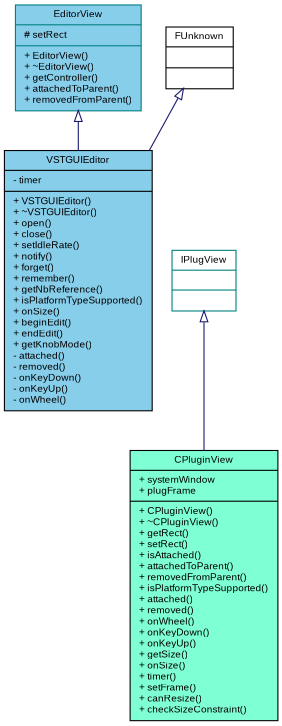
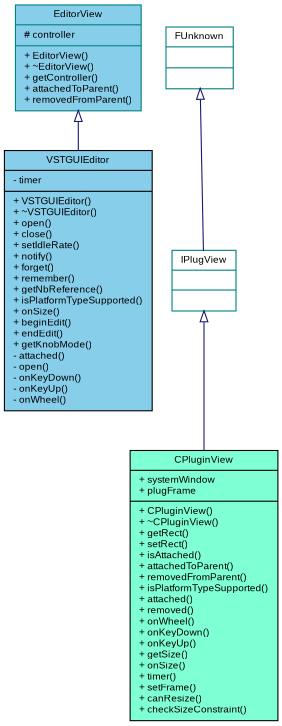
(46, 35) -> (50, 35)
(200, 58) -> (200, 58)
(164, 125) -> (202, 175)
(40, 367) -> (31, 367)
